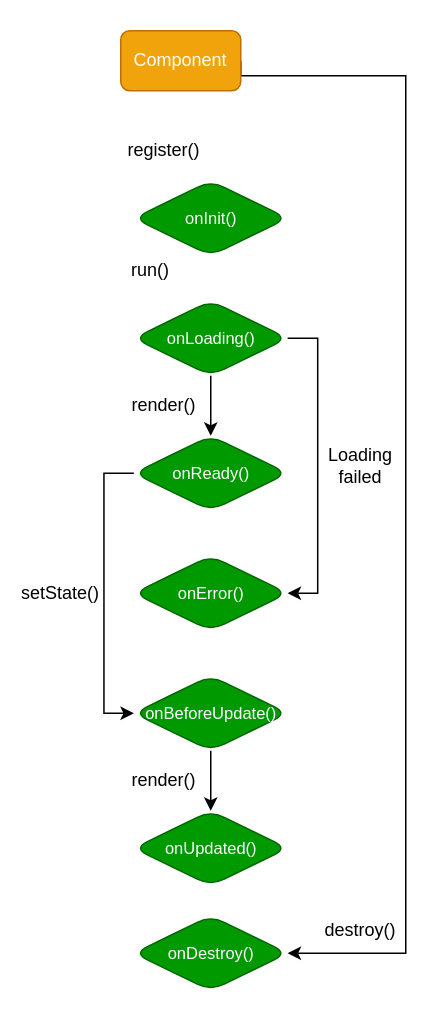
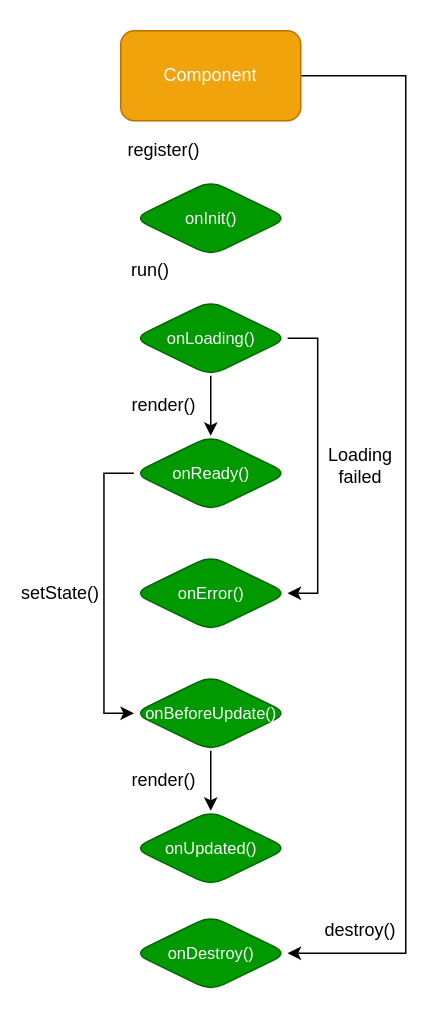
(181, 61) -> (211, 76)
